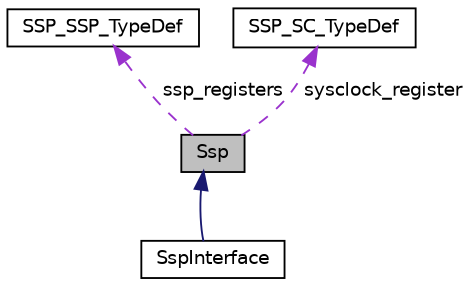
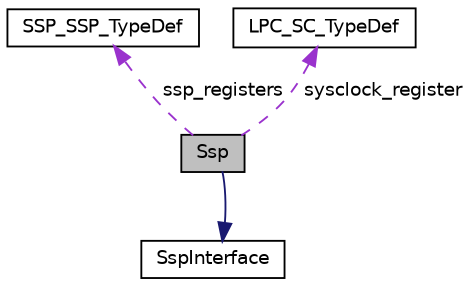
(325, 28) -> (325, 28)
(201, 216) -> (225, 197)
